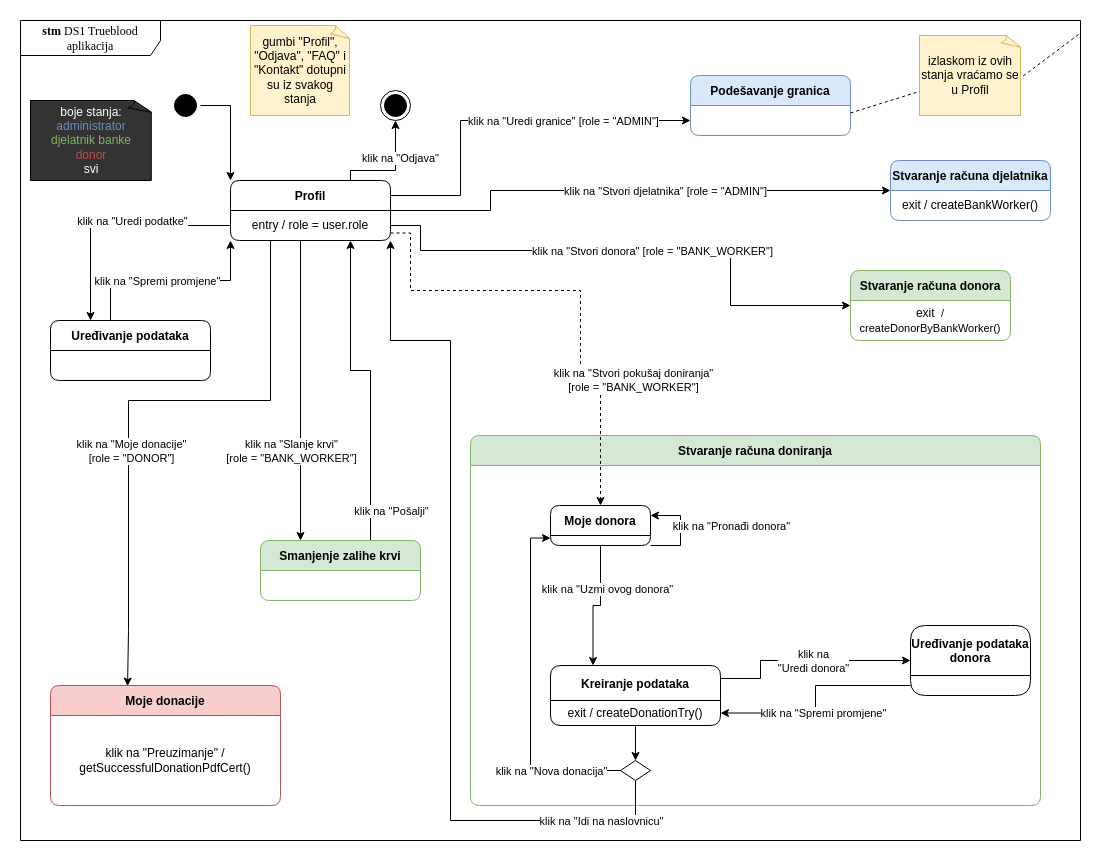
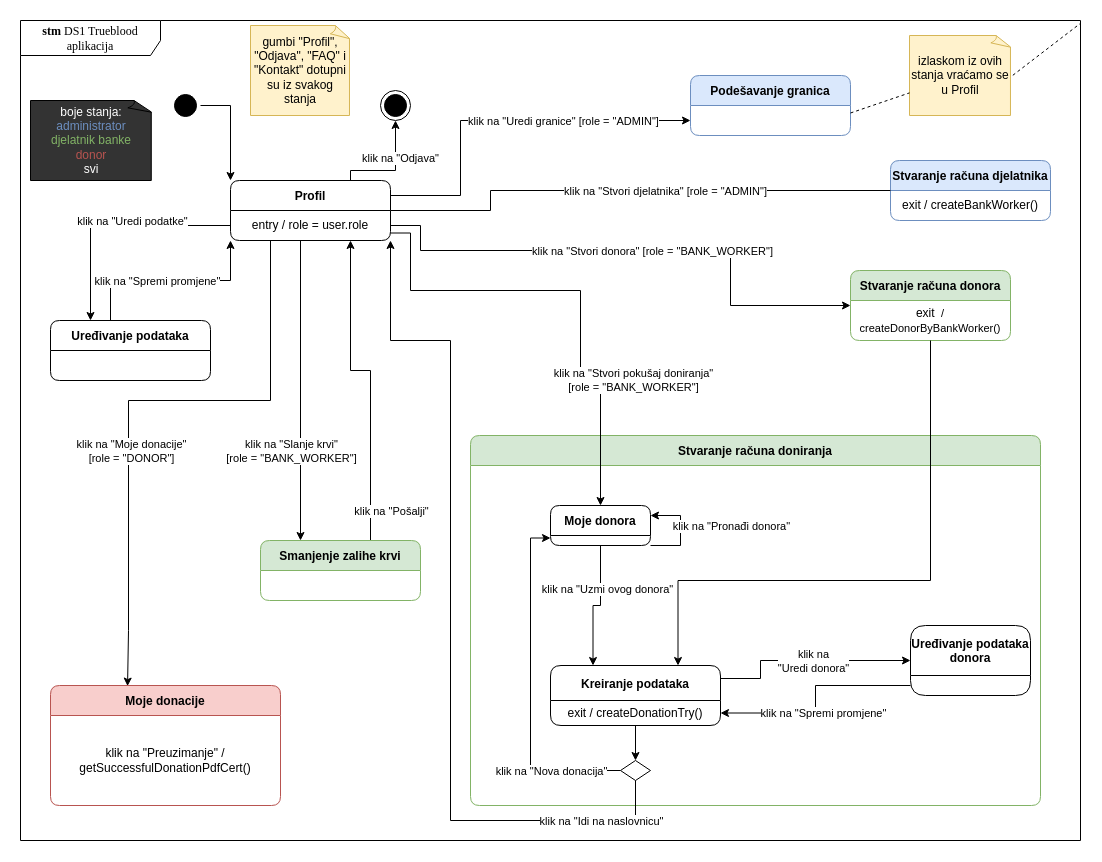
(971, 76) -> (961, 76)
(882, 191) -> (885, 191)
(497, 291) -> (497, 291)
none -> (885, 581)
